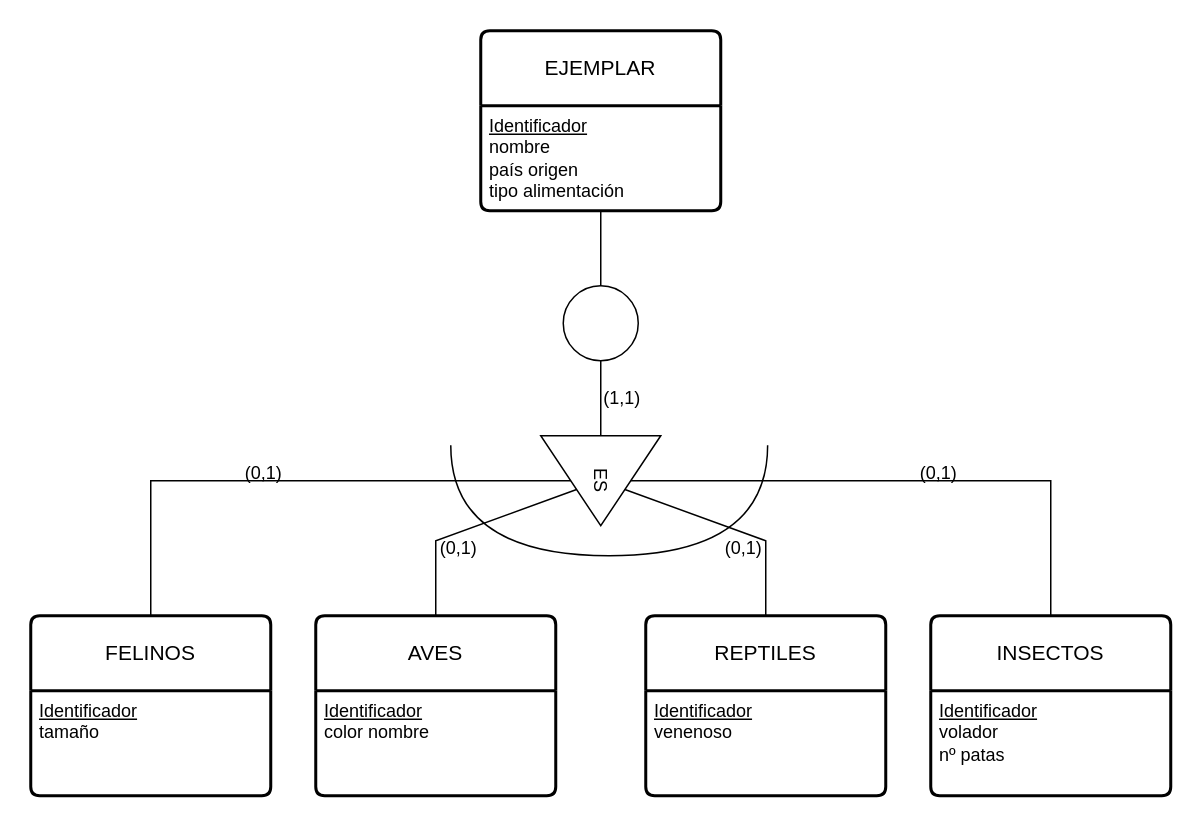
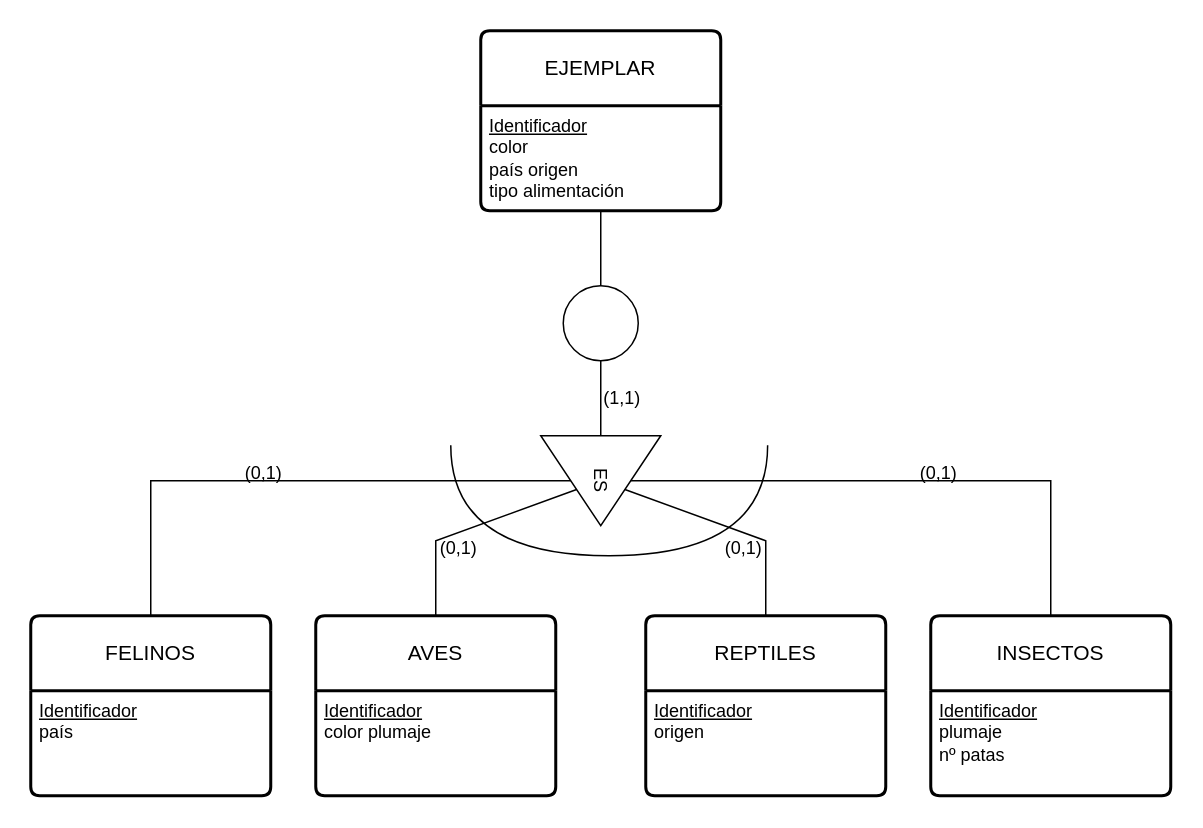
(564, 159) -> (564, 159)
(101, 723) -> (101, 723)
(386, 723) -> (386, 723)
(716, 723) -> (716, 723)
(1001, 734) -> (1001, 734)
